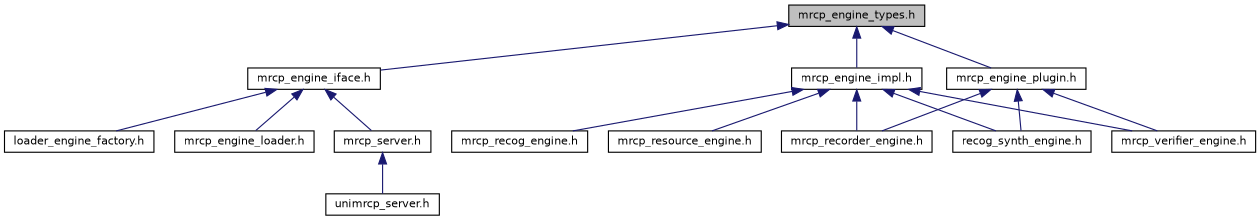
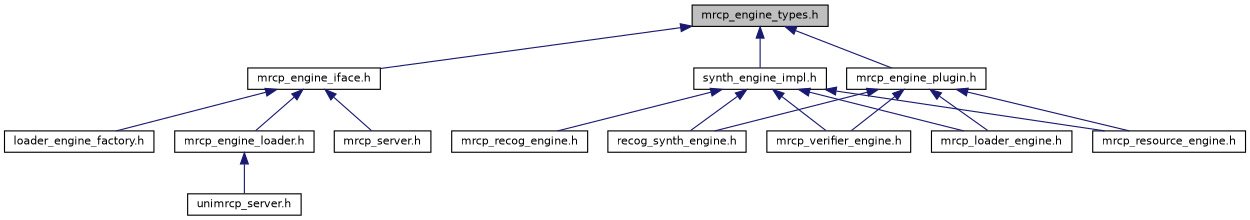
(857, 79) -> (760, 79)
none -> (1048, 111)
(857, 142) -> (1002, 142)
(383, 179) -> (244, 179)
